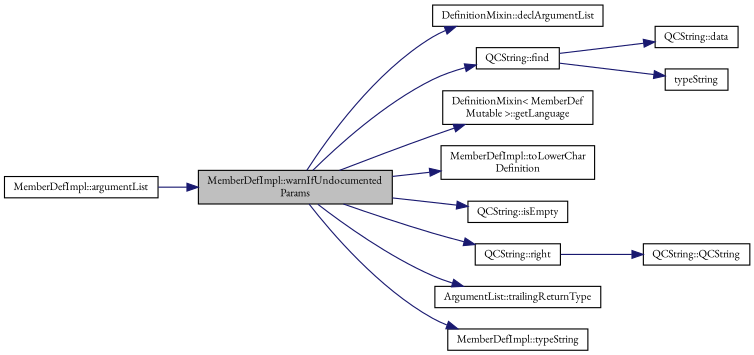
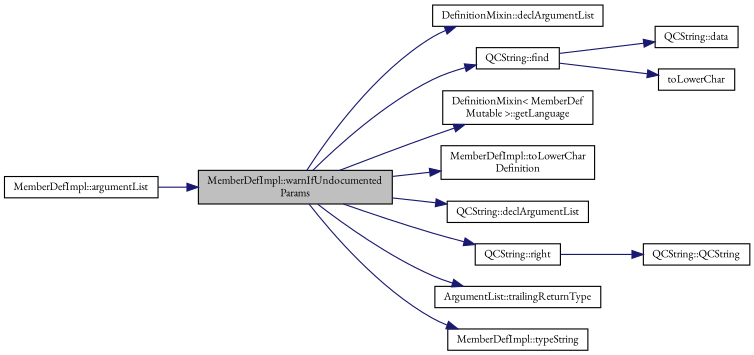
(697, 80) -> (697, 80)
(518, 212) -> (518, 212)
